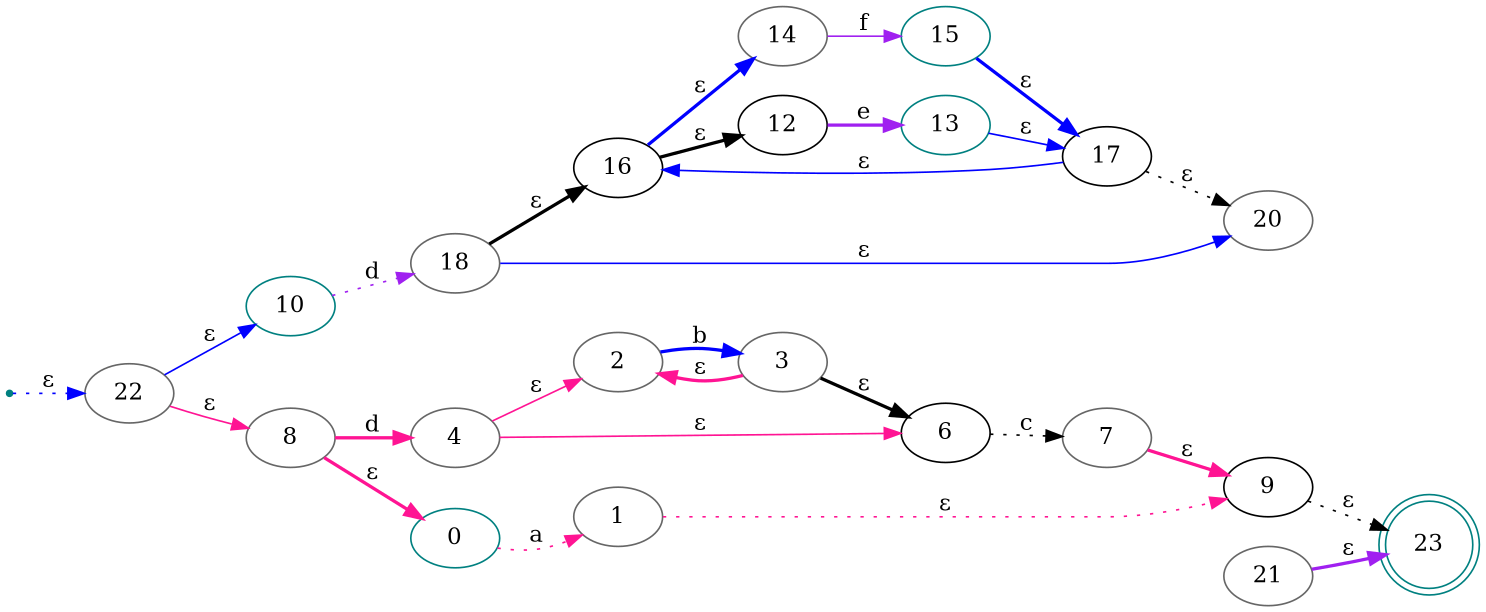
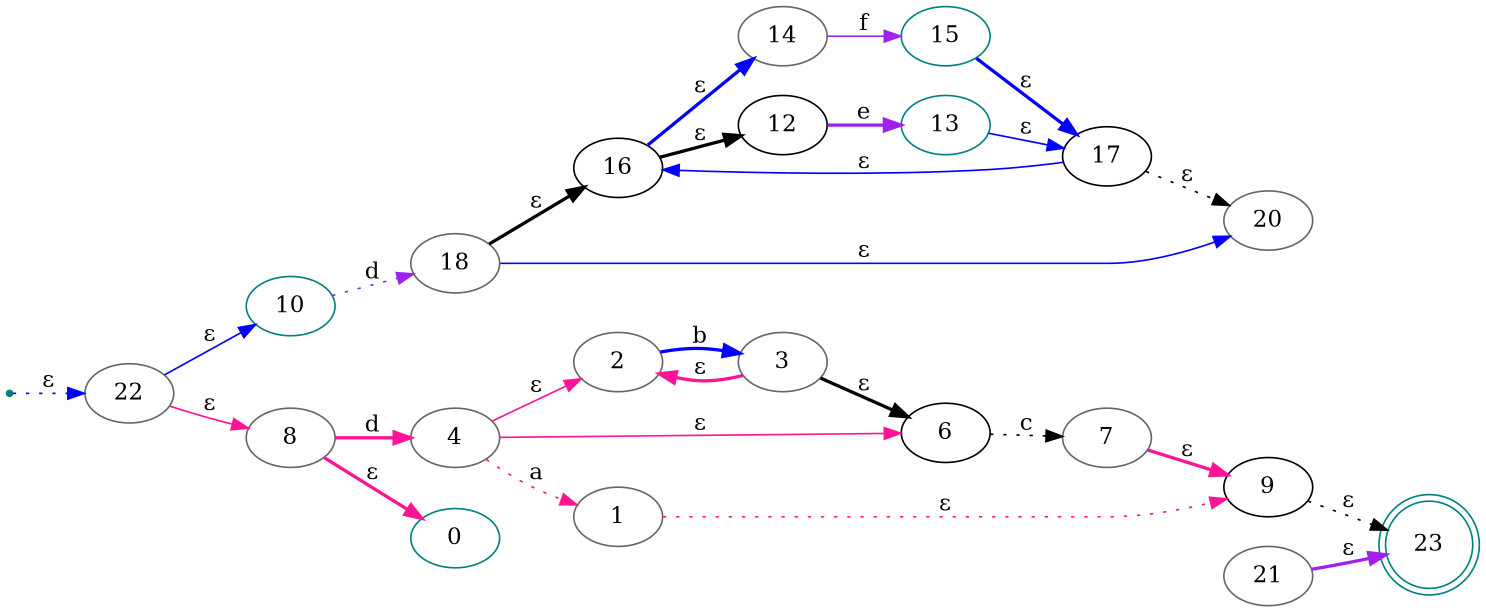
(533, 550) -> (523, 482)
